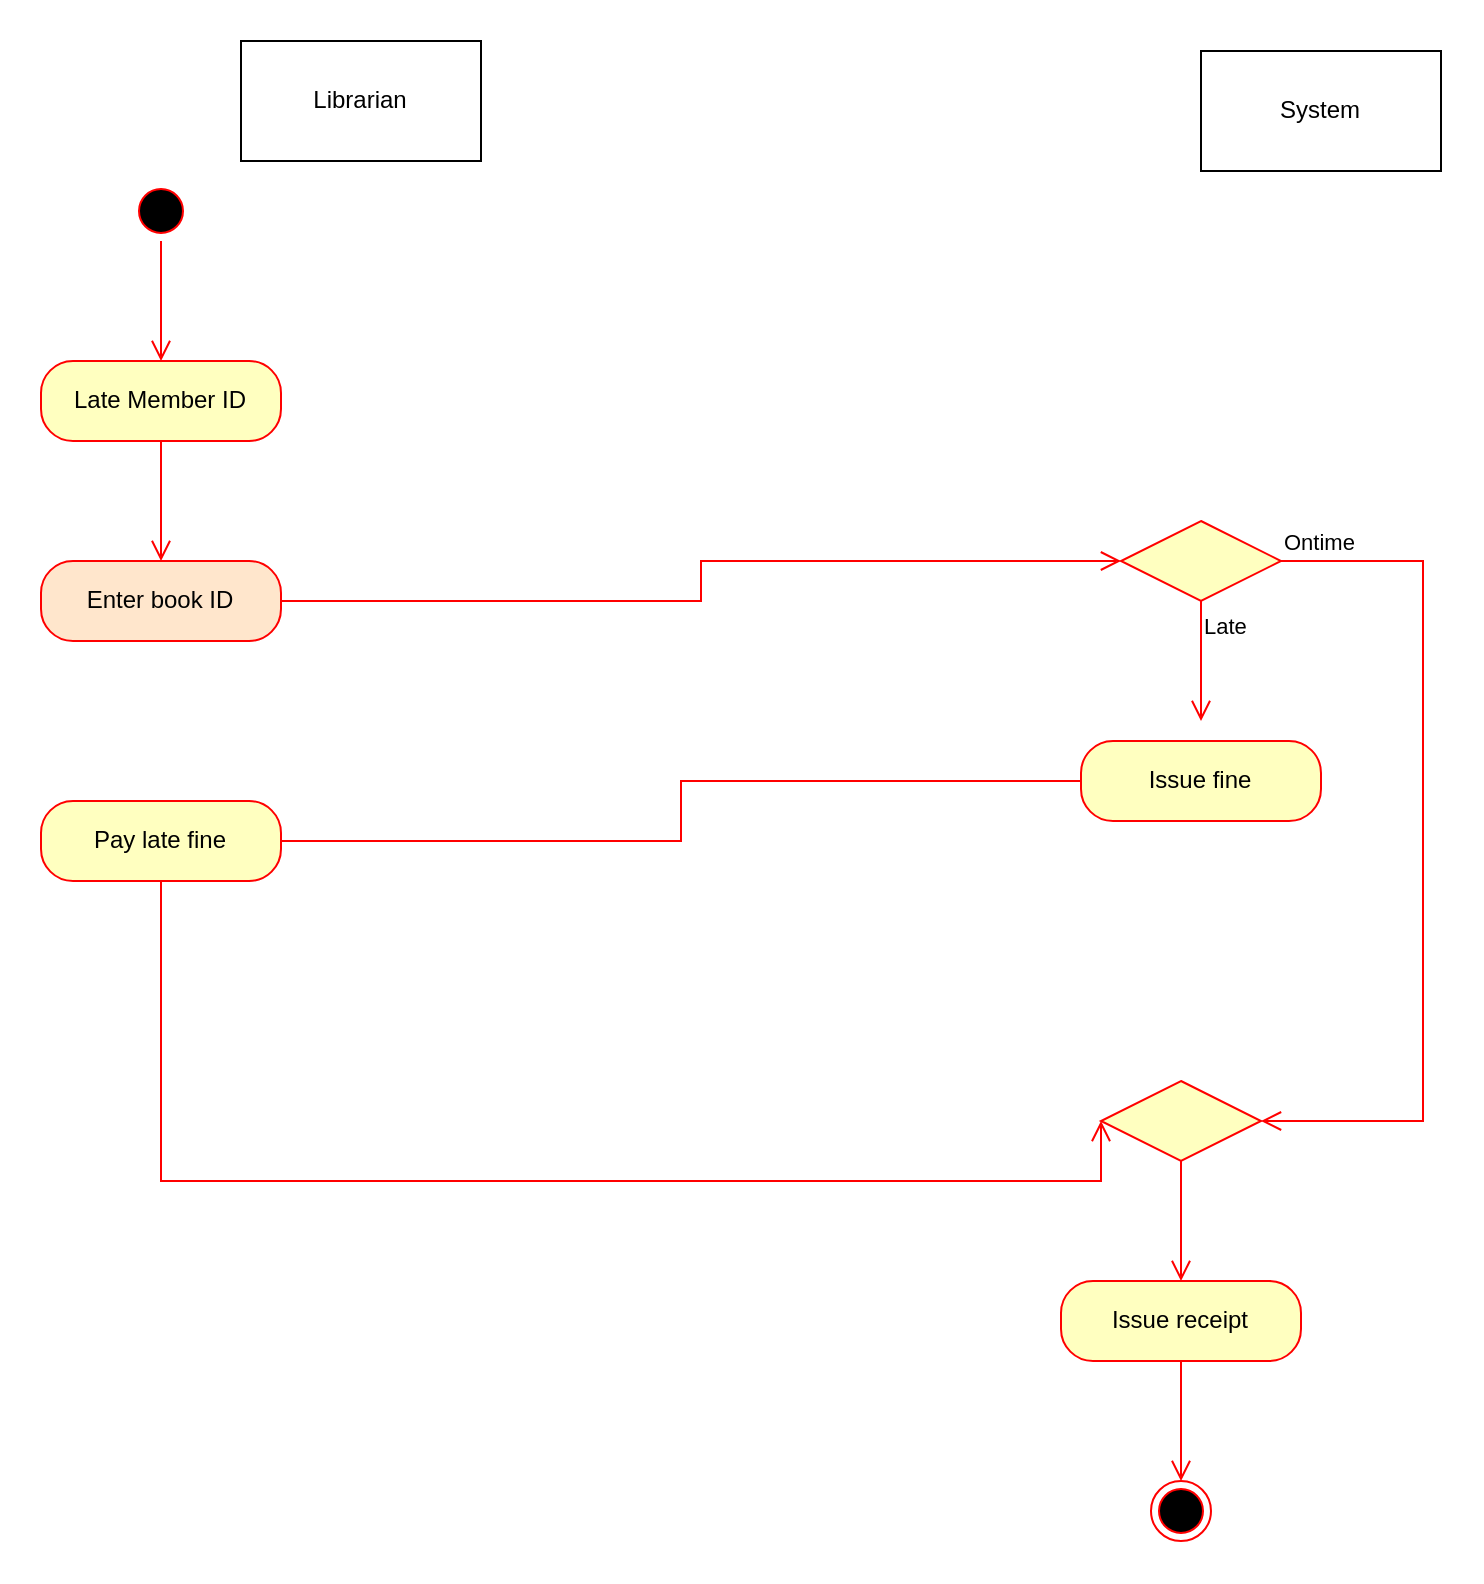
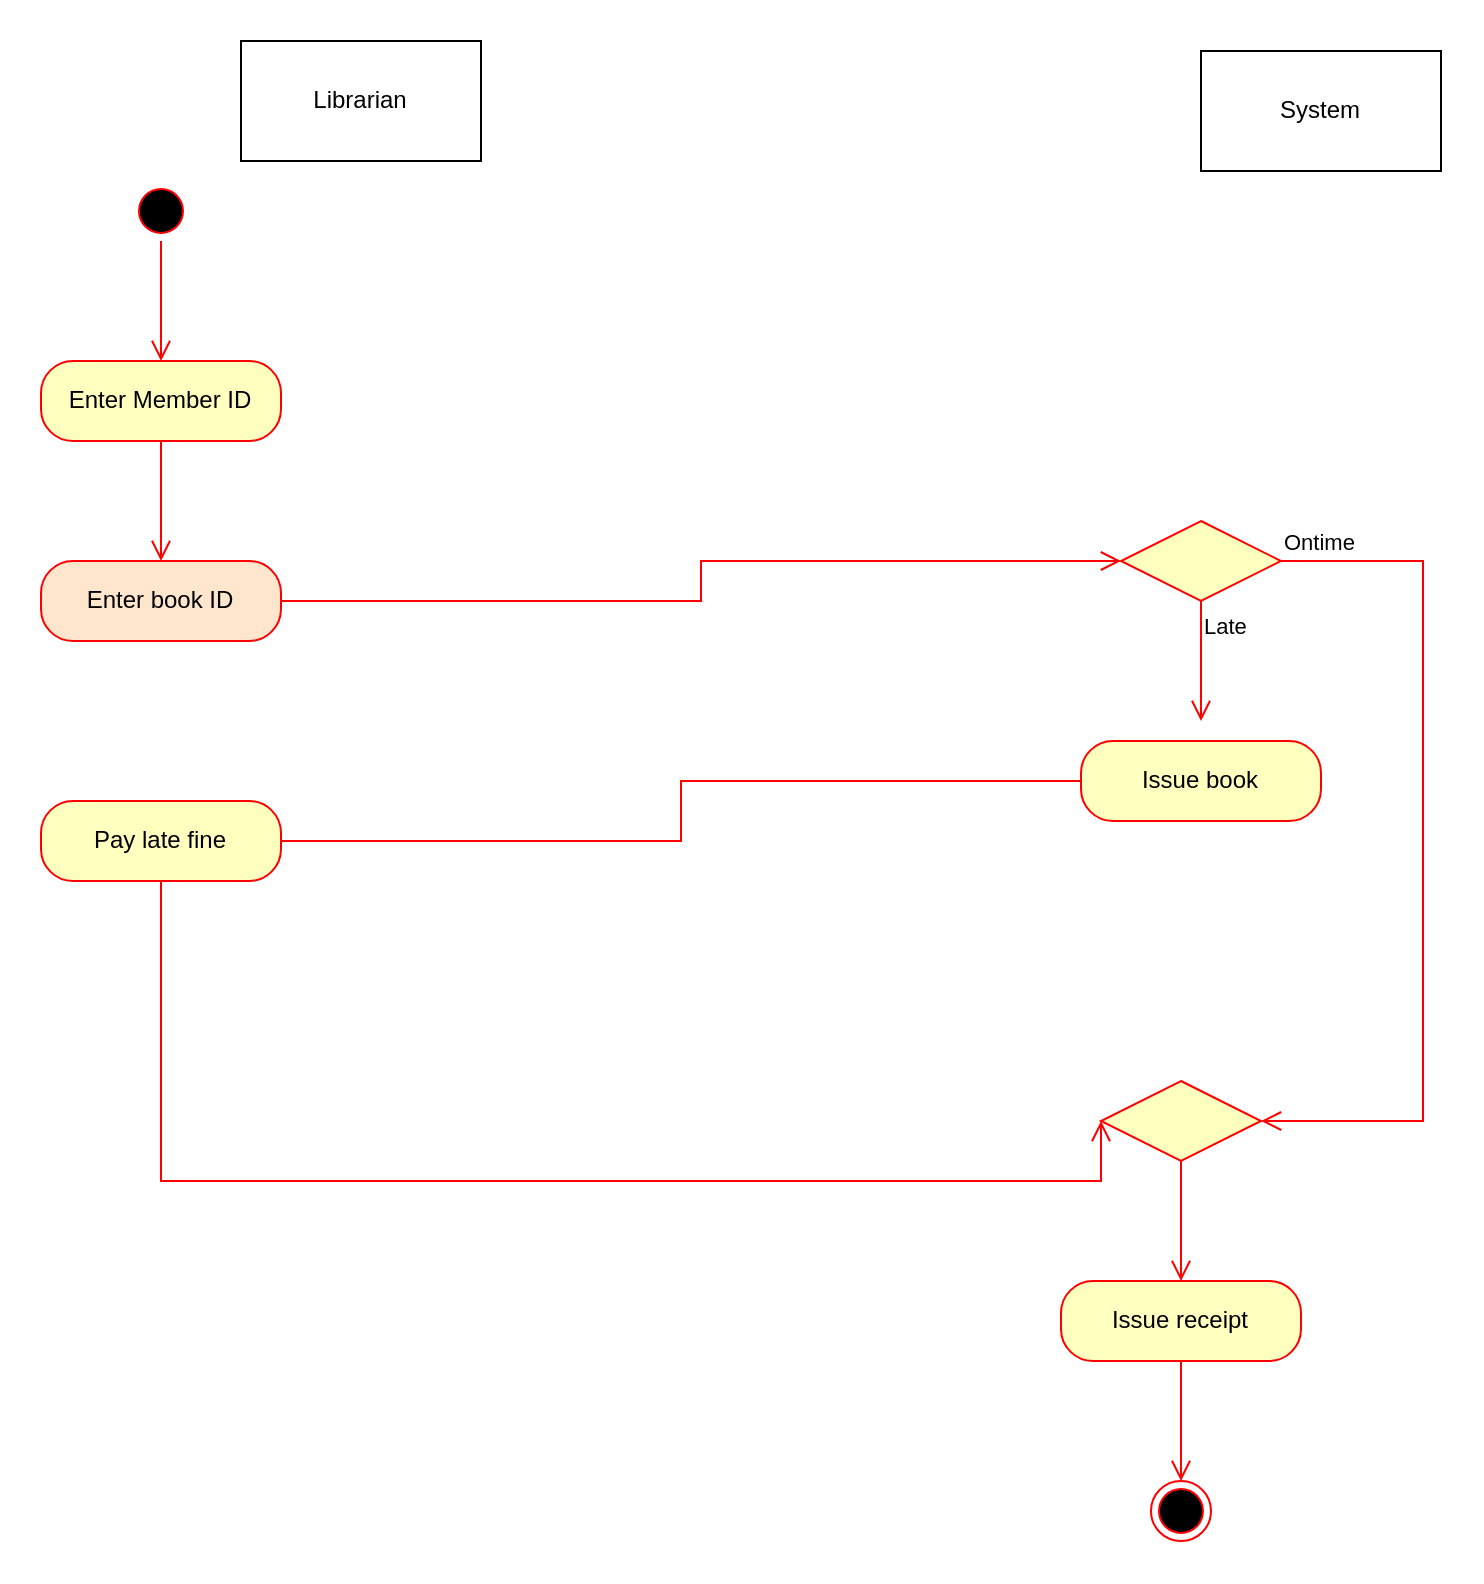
(161, 401) -> (161, 401)
(1201, 781) -> (1201, 781)
